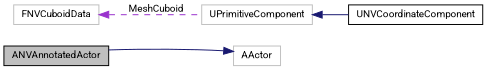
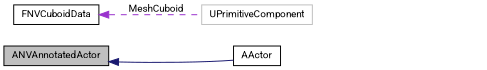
(56, 15) -> (56, 15)
(416, 15) -> none
(166, 49) -> (176, 62)
(257, 56) -> (257, 56)
